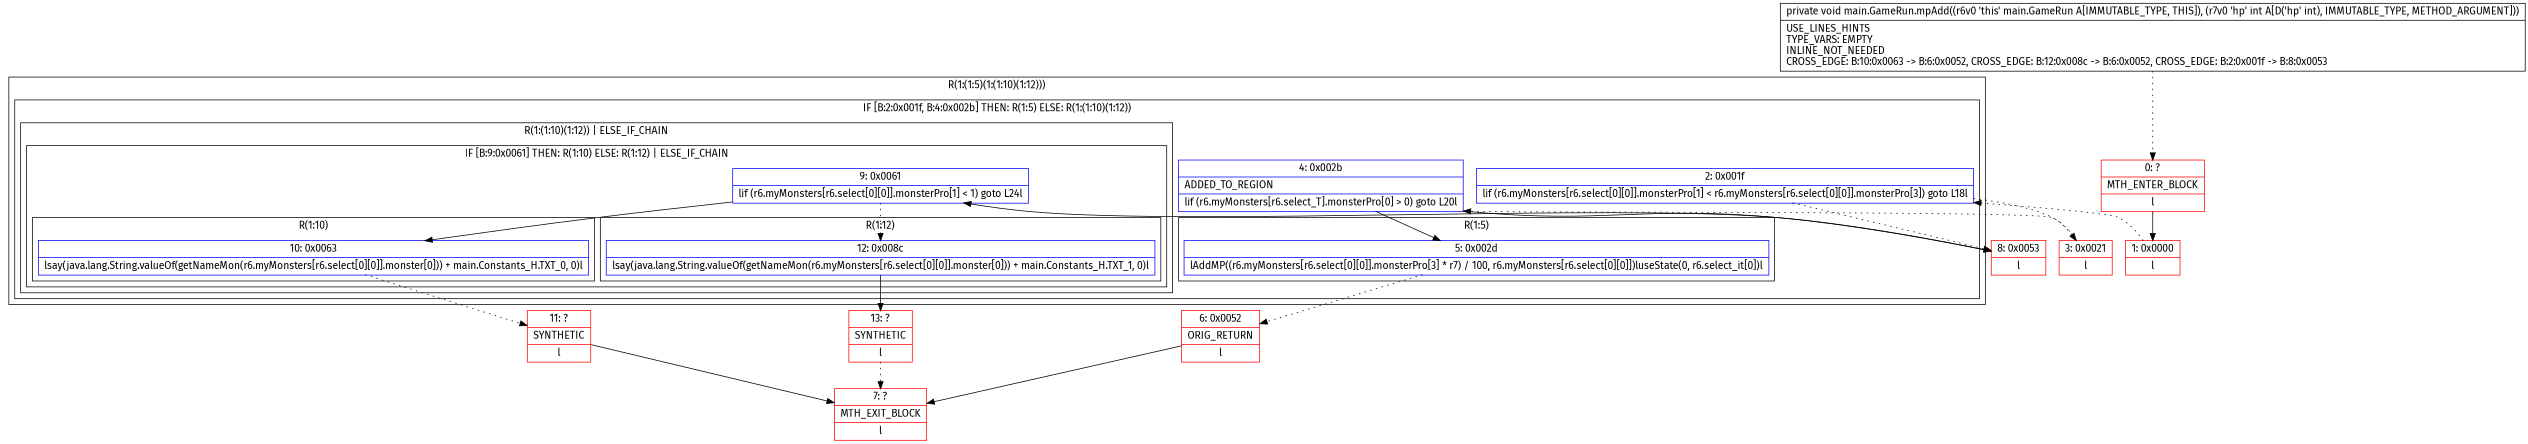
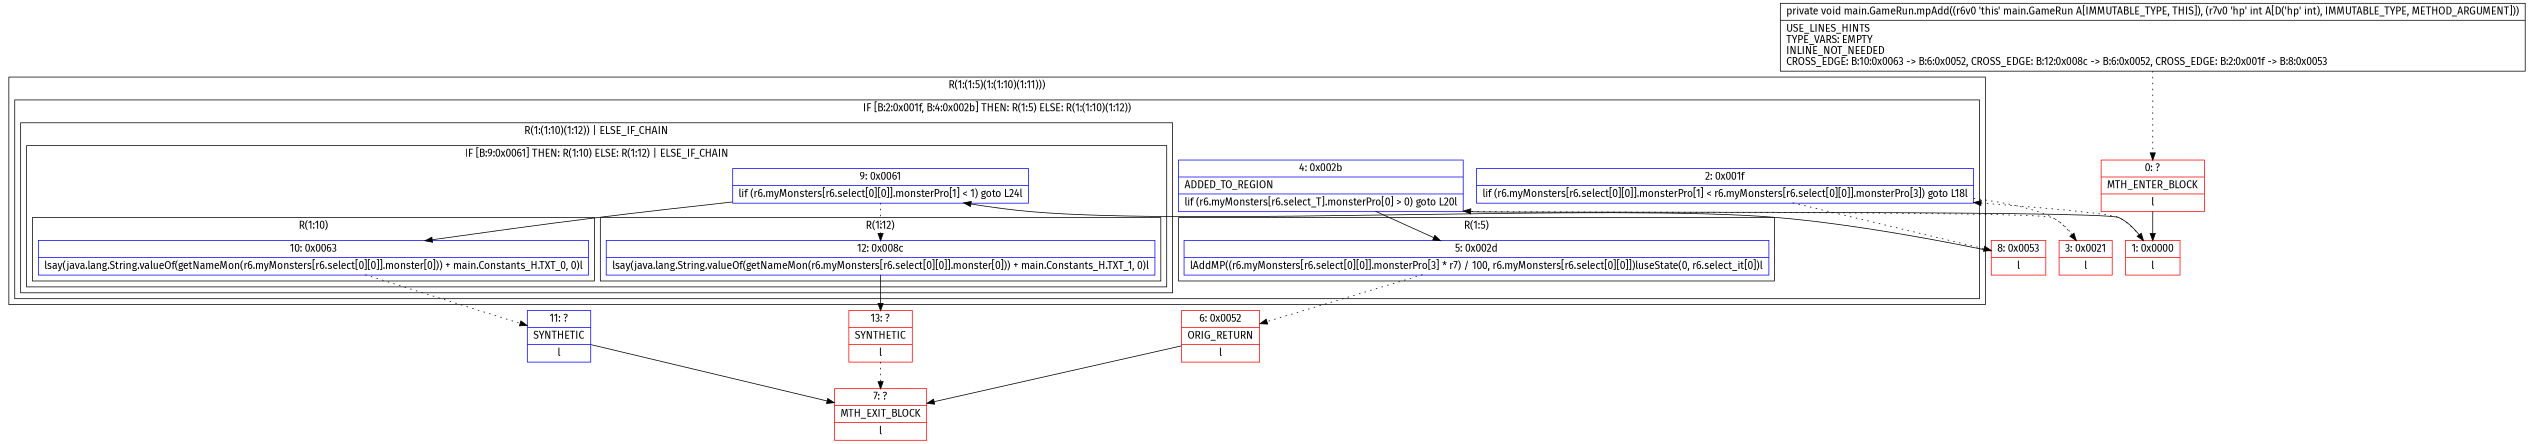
(997, 86) -> (997, 86)
(1725, 214) -> (1805, 212)
(559, 336) -> (559, 336)
